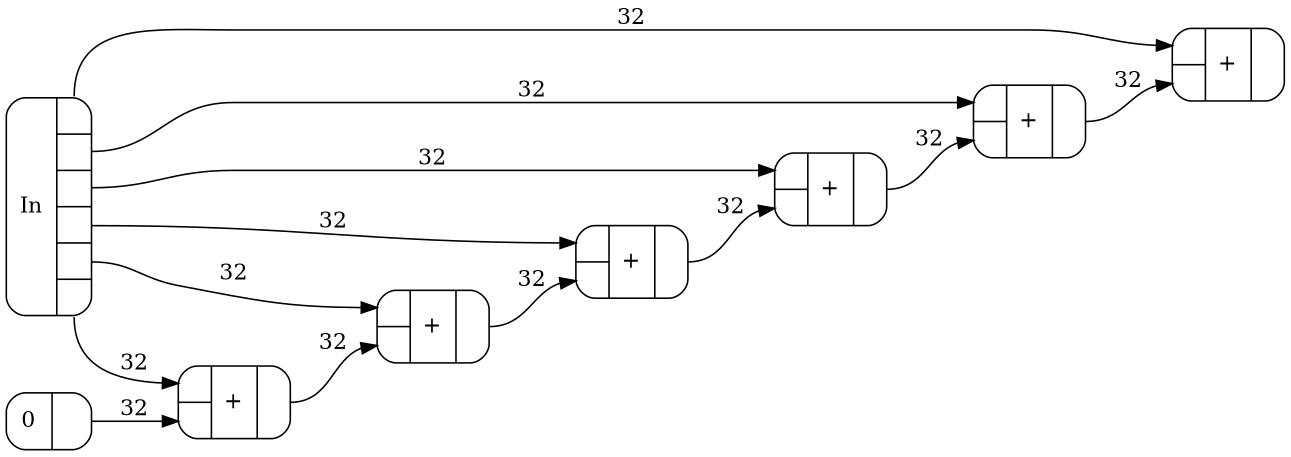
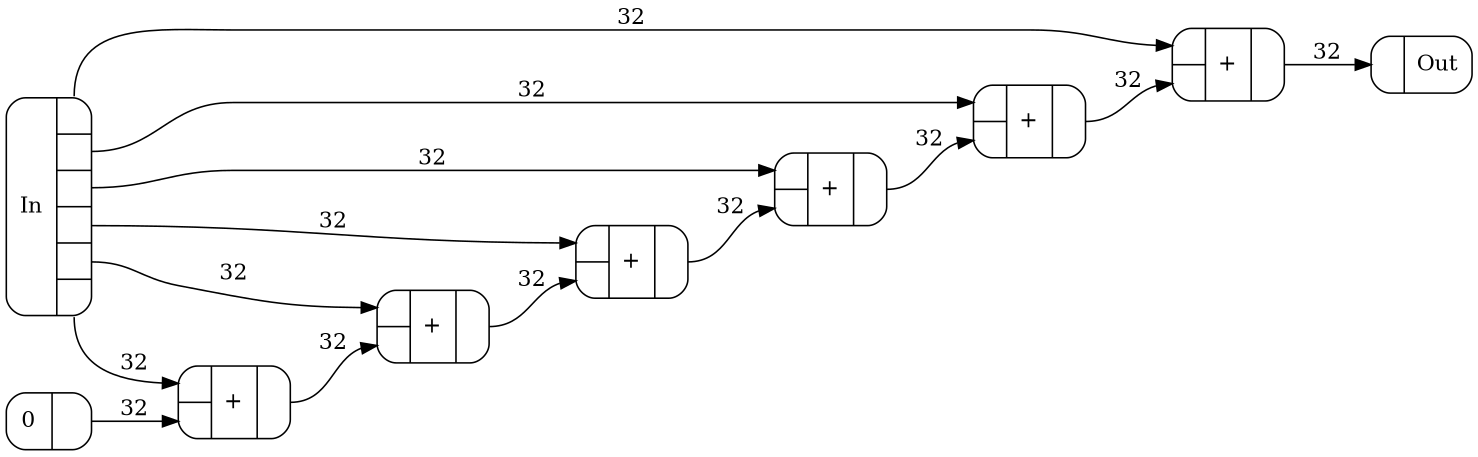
none -> (1422, 65)
